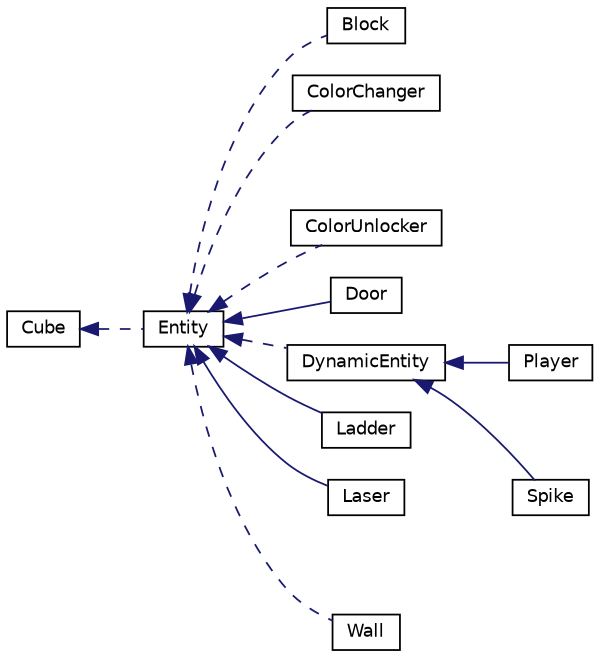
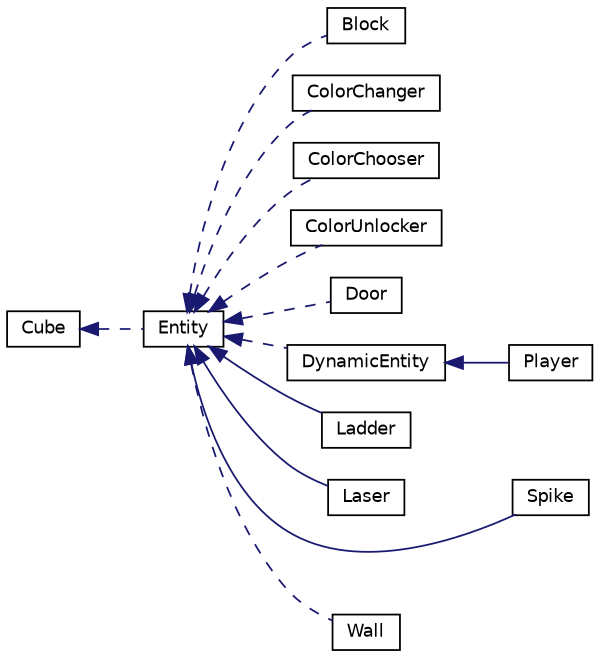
none -> (366, 161)
(286, 310) -> (286, 310)
(487, 430) -> (305, 540)
